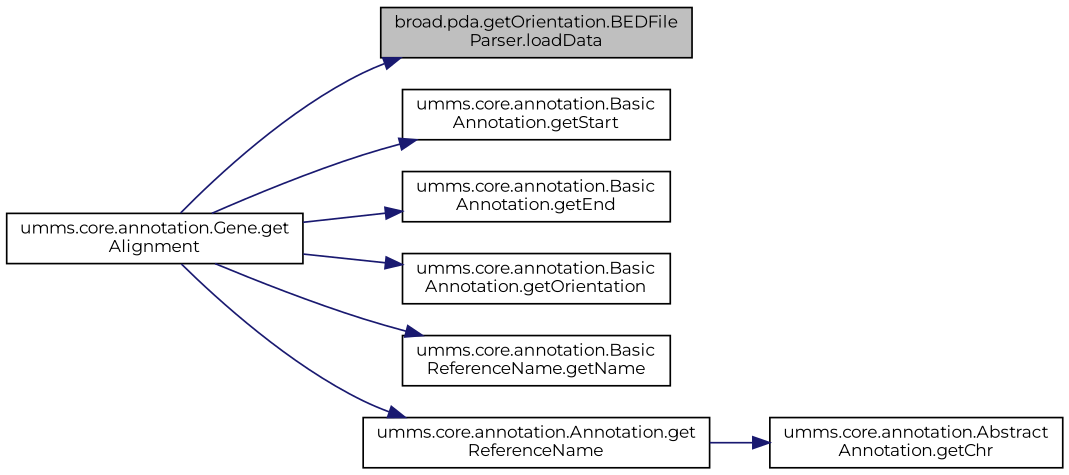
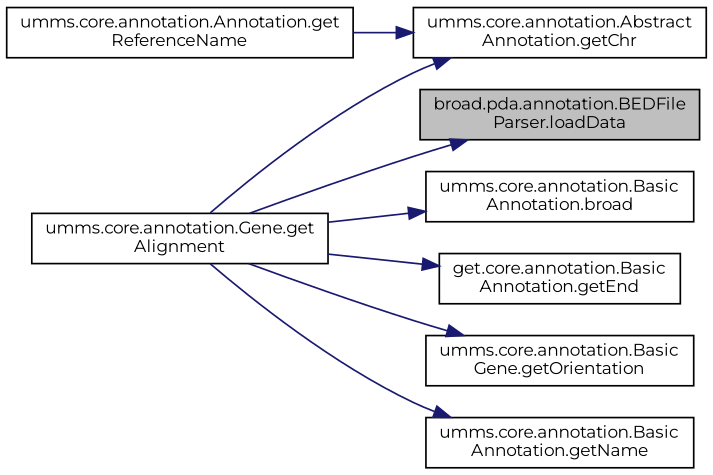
(536, 33) -> (560, 115)
(536, 115) -> (560, 197)
(536, 197) -> (560, 279)
(536, 279) -> (560, 361)
(278, 348) -> (317, 130)
(536, 361) -> (560, 443)
